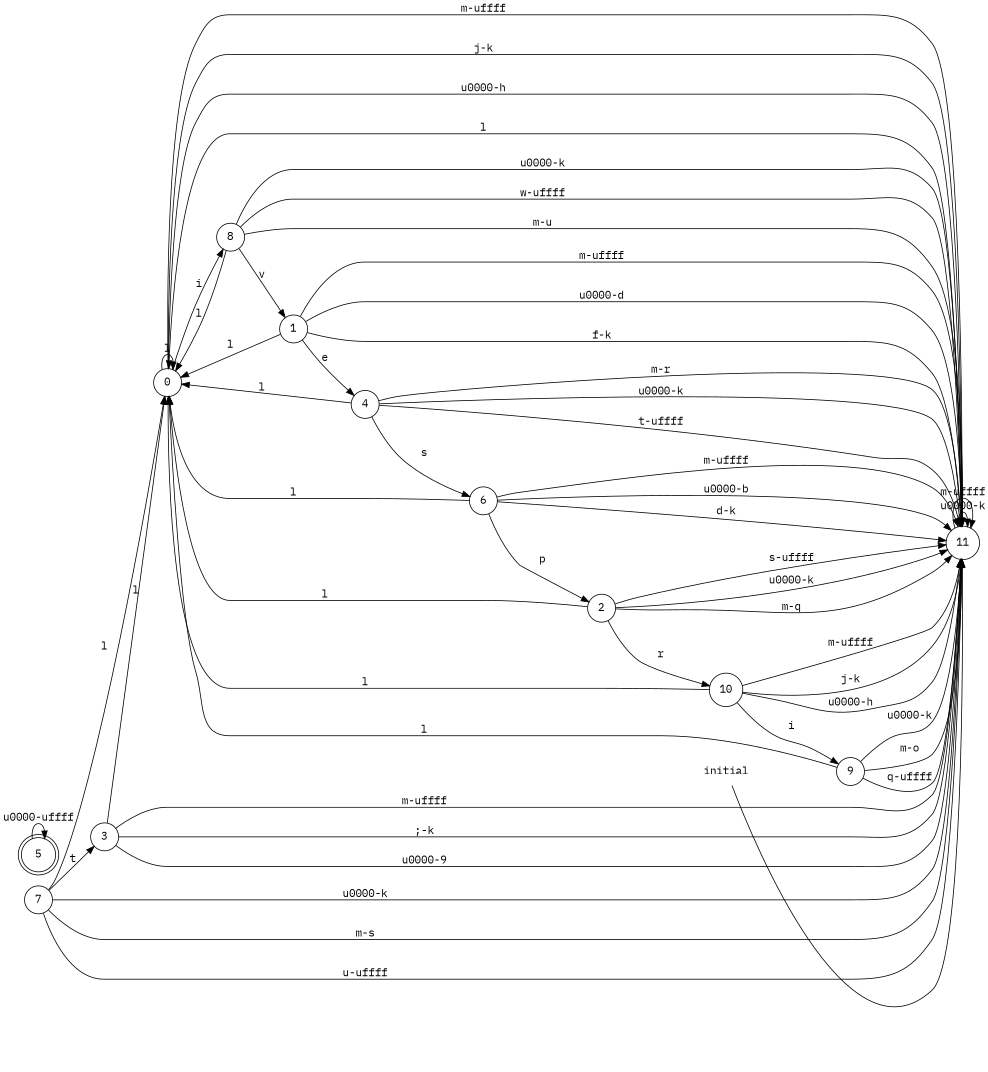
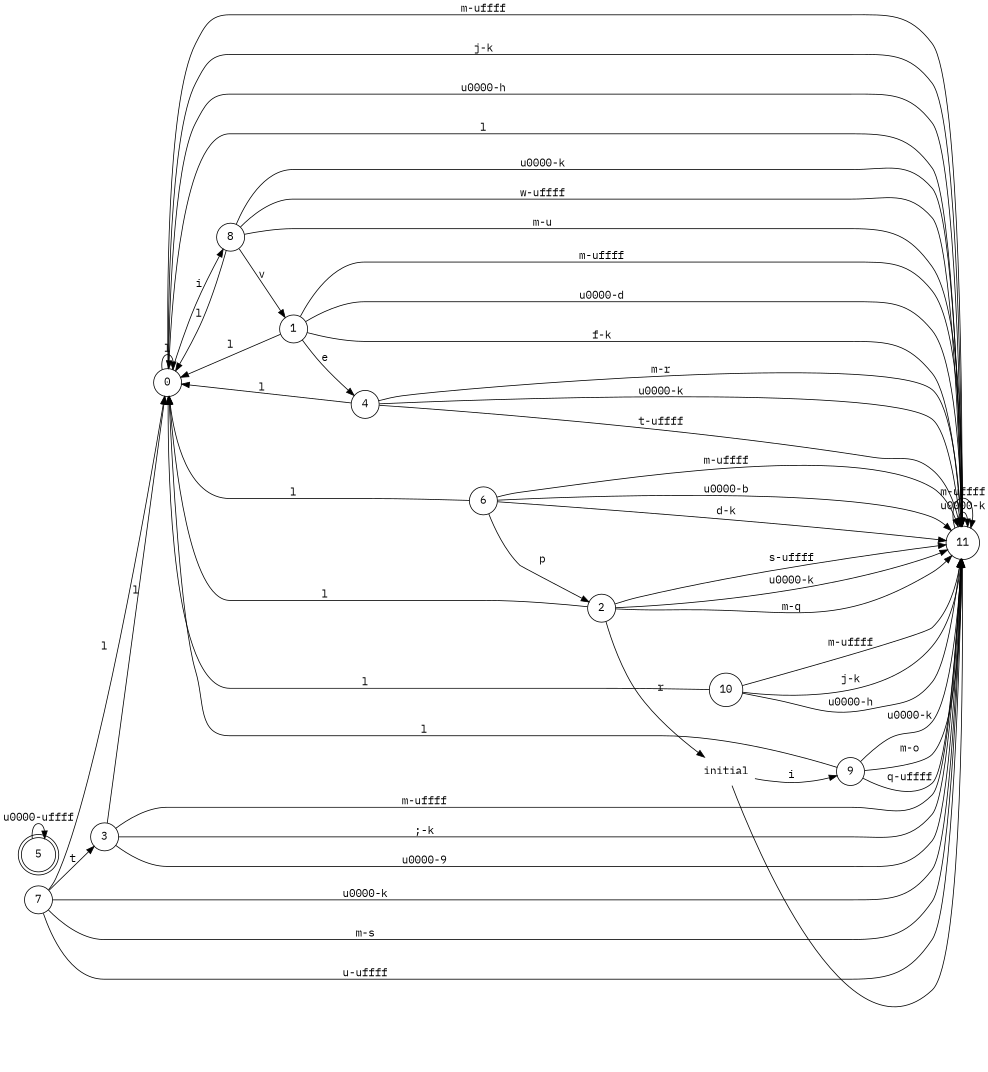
(409, 465) -> none
(646, 665) -> (640, 696)
(780, 738) -> (792, 783)
